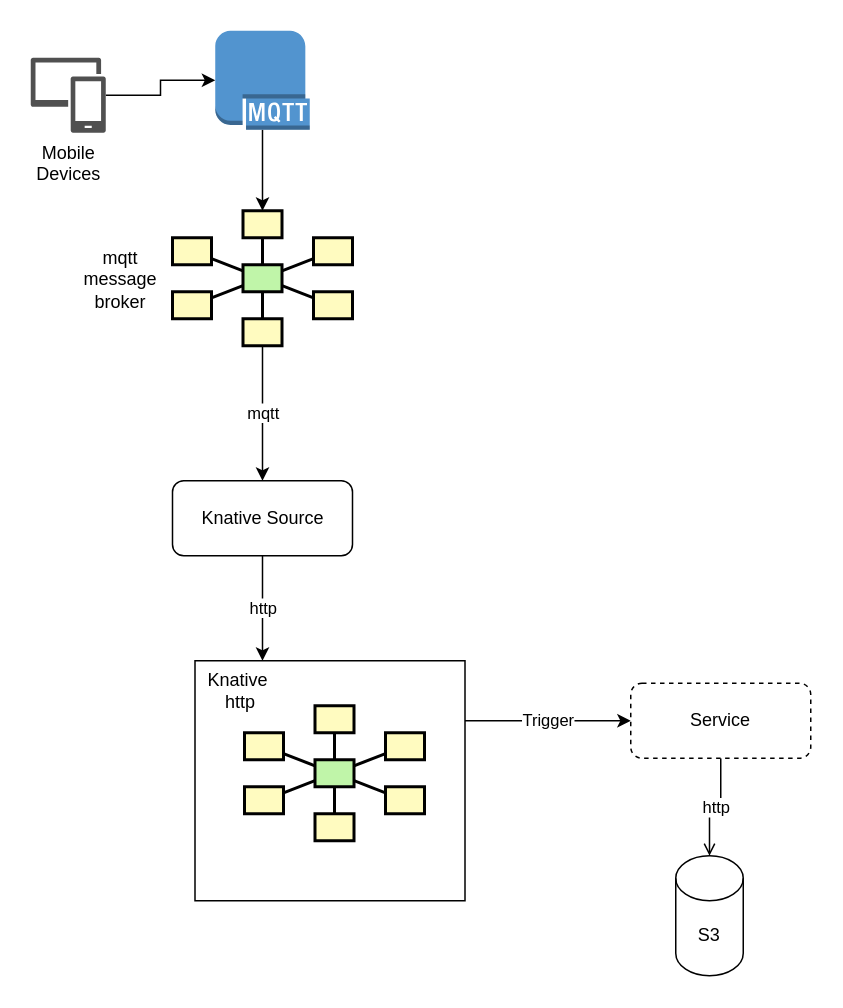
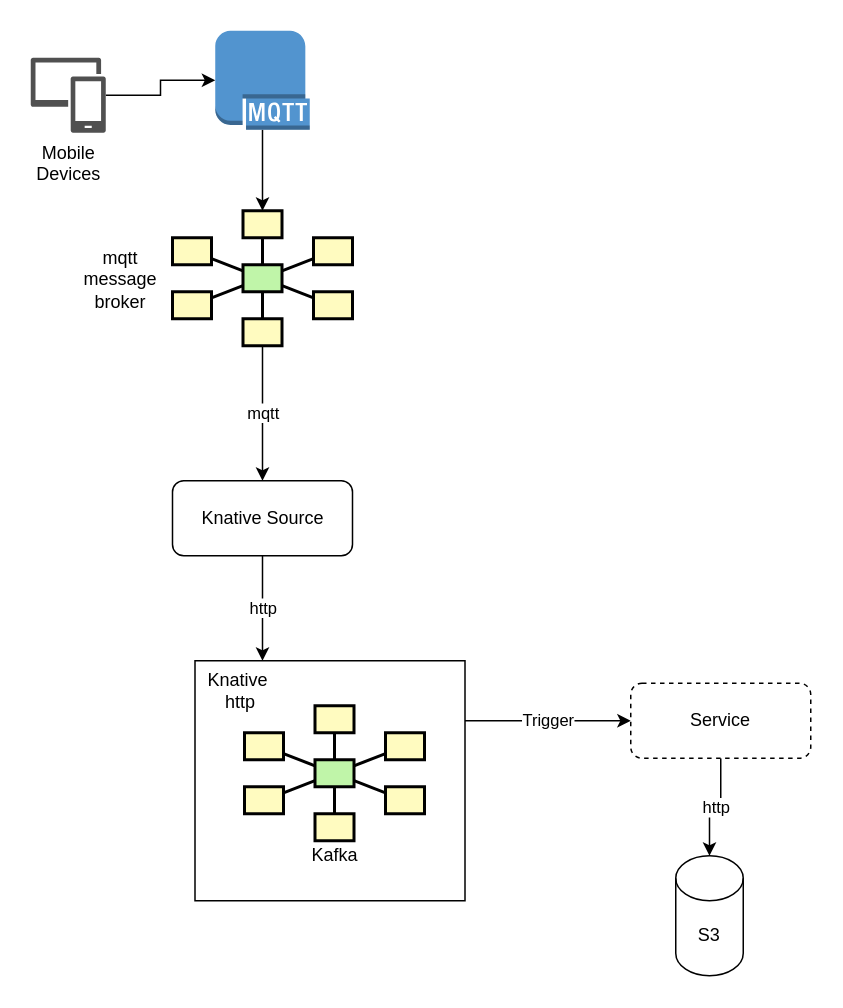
(710, 846) -> (710, 844)
none -> (335, 856)
